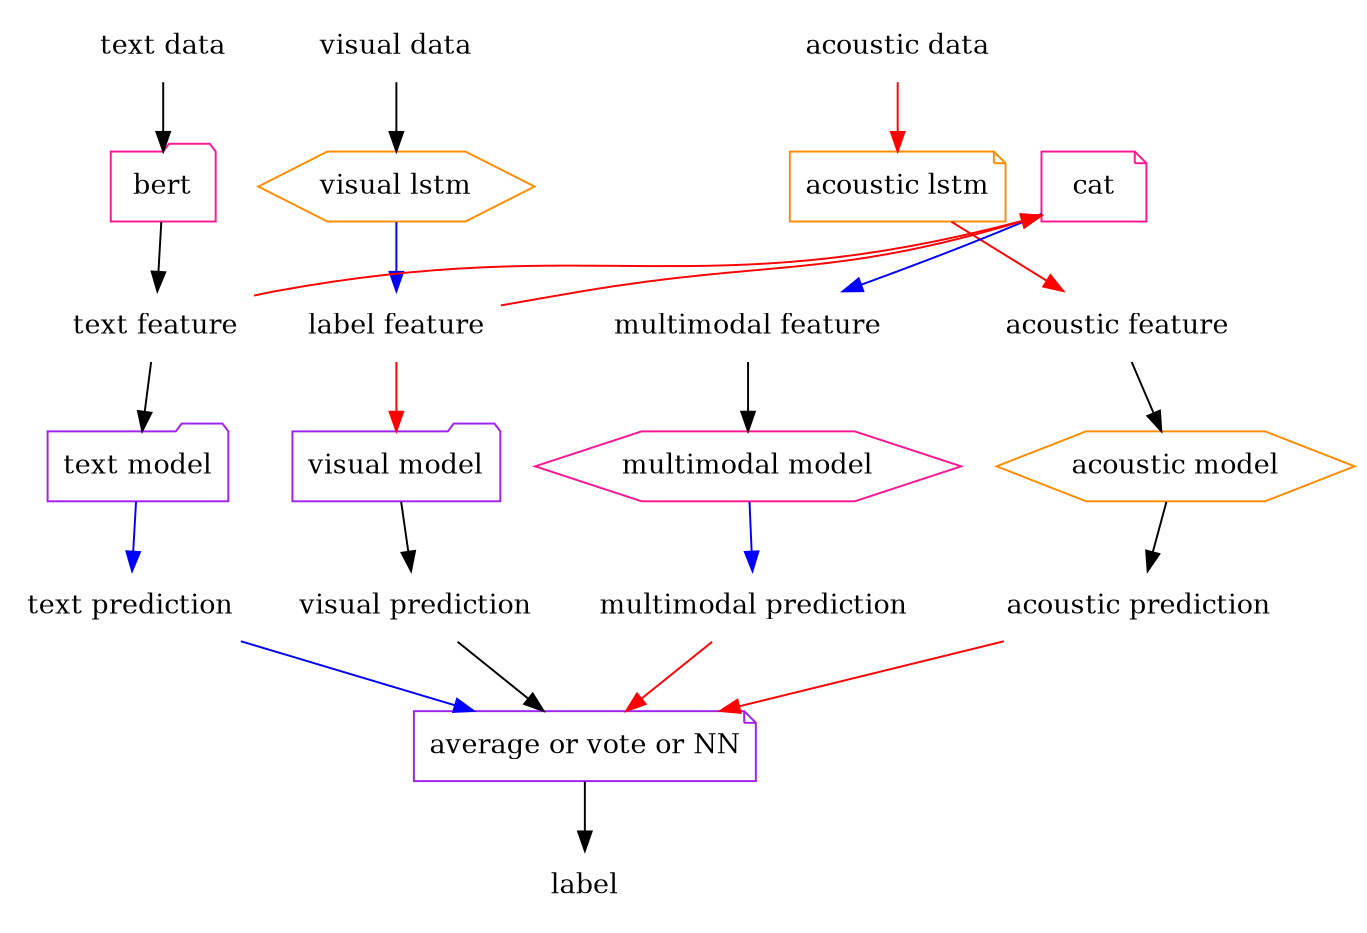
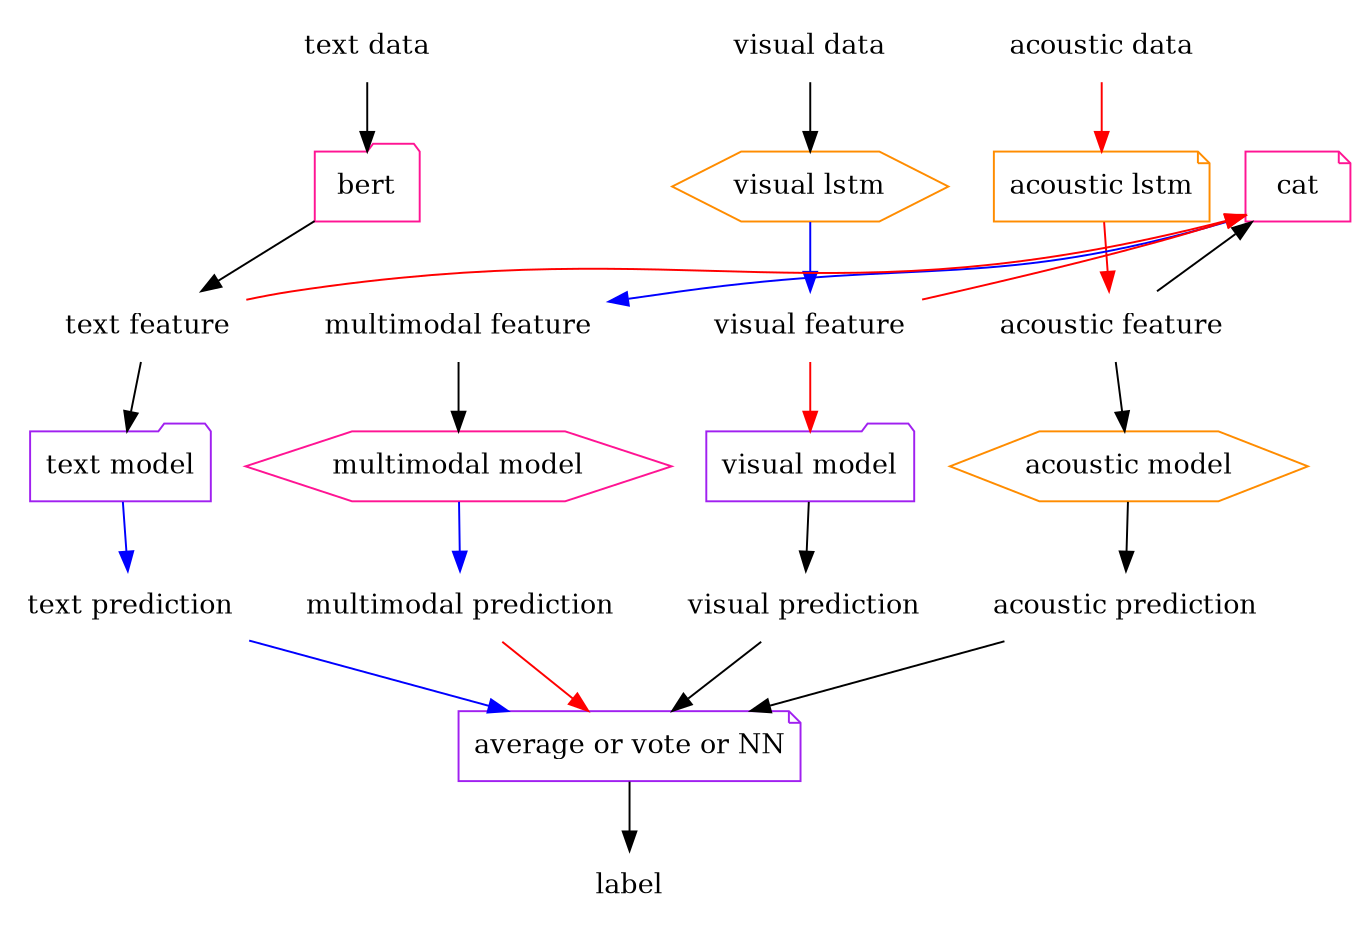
none -> (1196, 263)
(396, 326) -> (810, 326)
(872, 674) -> (887, 673)
